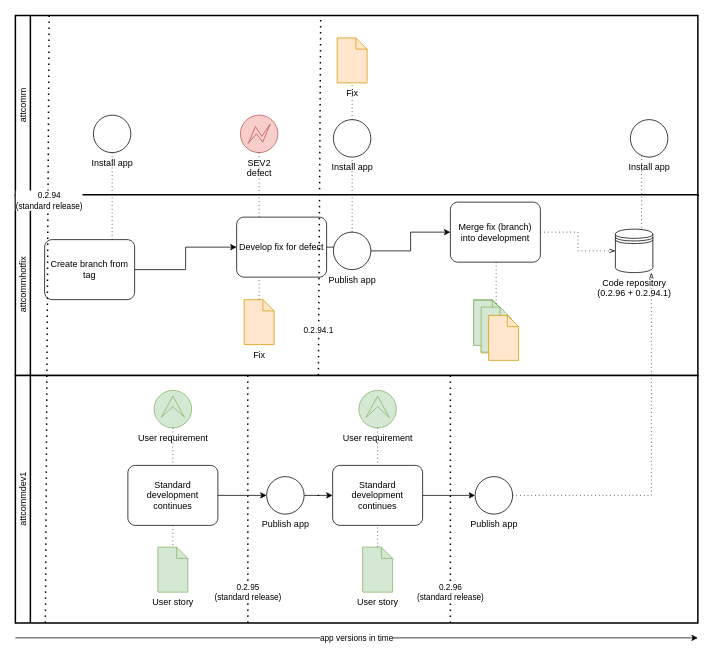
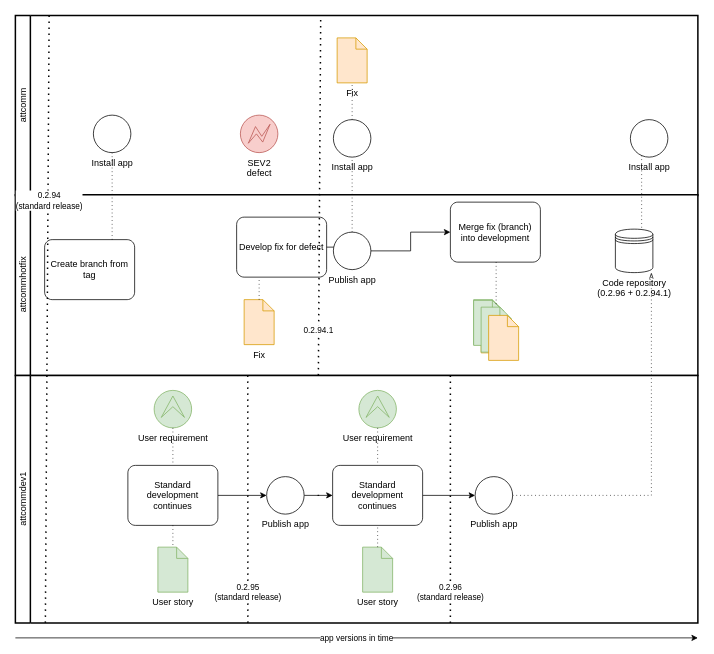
(259, 185) -> none
(610, 251) -> none
(172, 270) -> none
